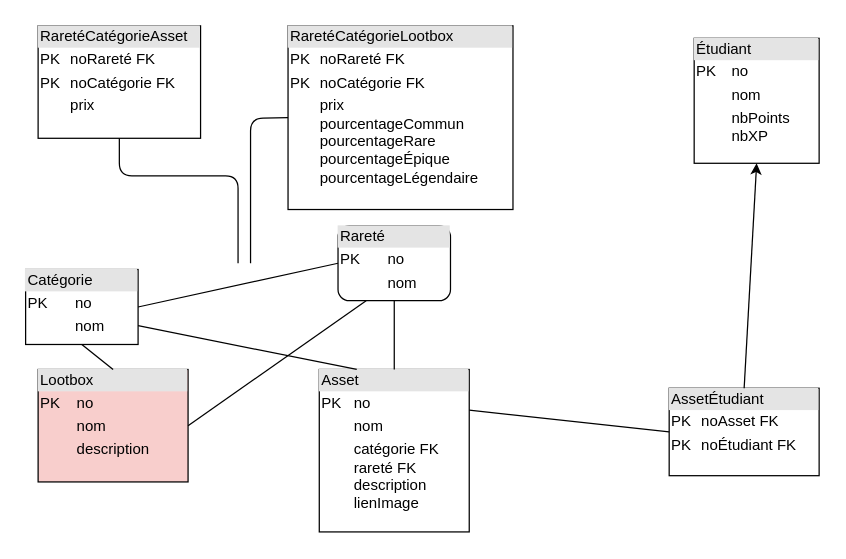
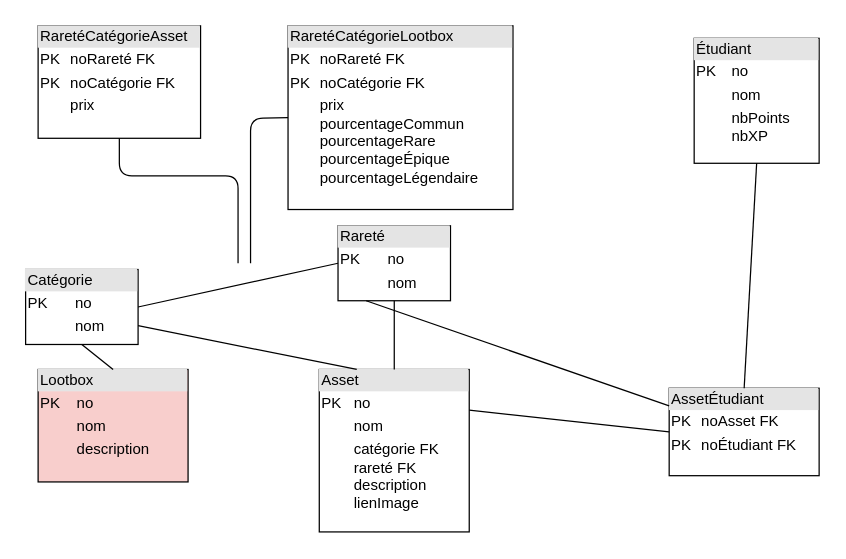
(756, 173) -> (757, 169)
(394, 263) -> (394, 263)
(278, 363) -> (518, 353)
